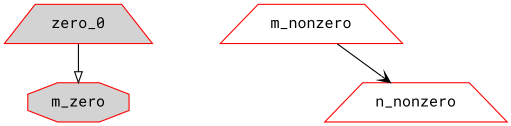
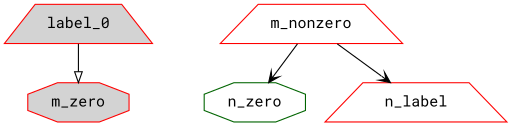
(78, 24) -> (78, 24)
none -> (255, 102)
(416, 102) -> (416, 102)
